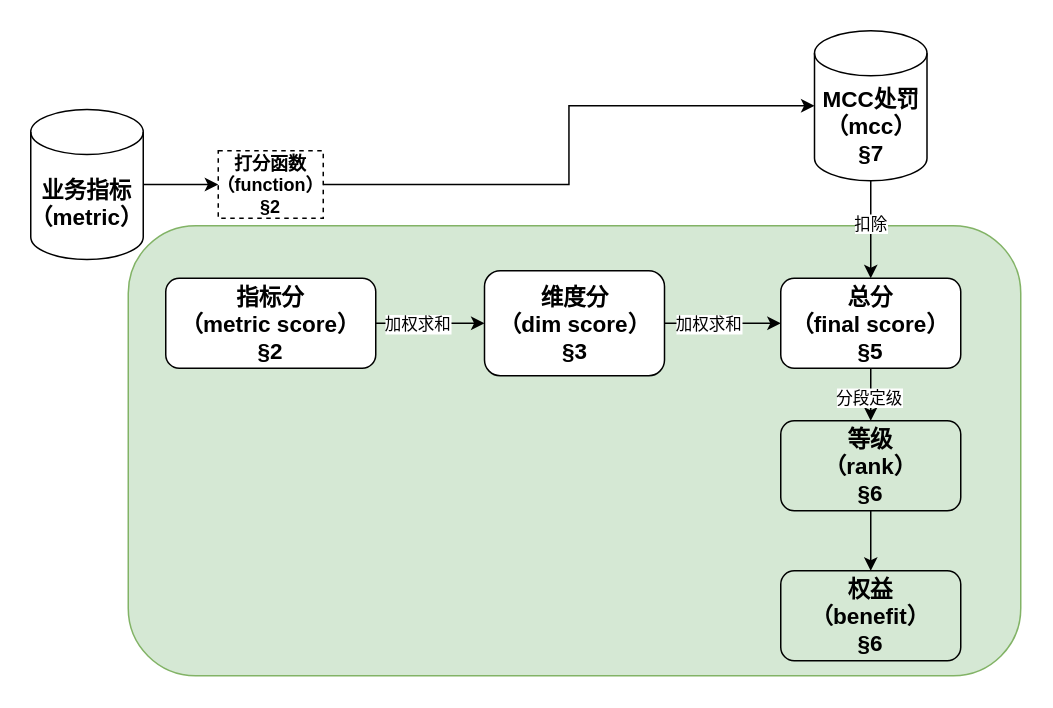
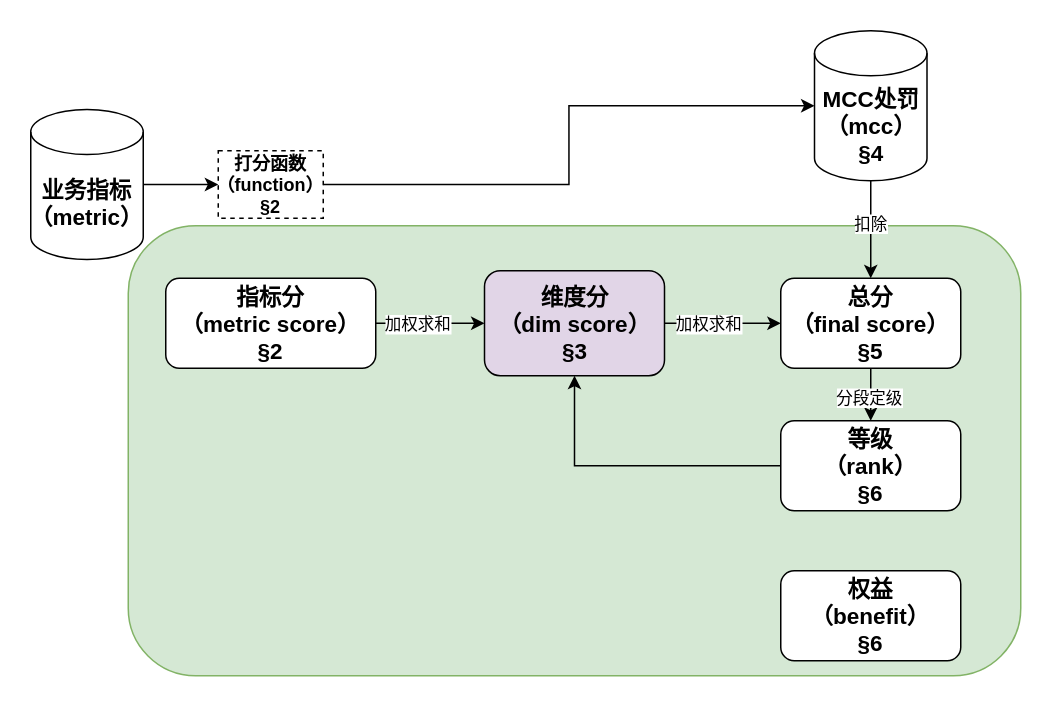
(872, 125) -> (872, 125)
(575, 323) -> (575, 323)
(871, 466) -> (871, 466)
(871, 536) -> (638, 466)
(871, 616) -> (871, 616)
